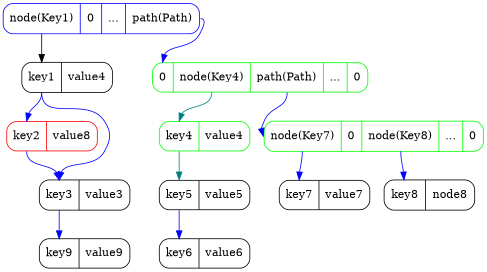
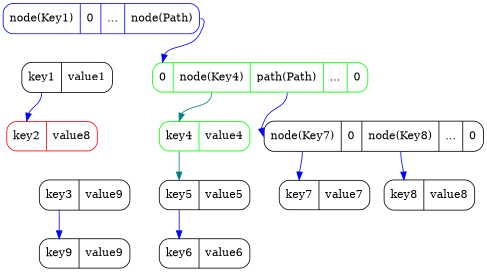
(162, 18) -> (162, 18)
(42, 44) -> none
(87, 77) -> (87, 77)
(106, 124) -> none
(374, 136) -> (374, 136)
(39, 164) -> none
(104, 195) -> (104, 195)
(450, 195) -> (449, 195)
